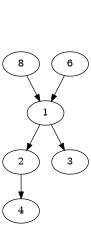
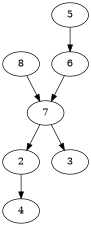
none -> (70, 15)
(46, 113) -> (46, 113)
